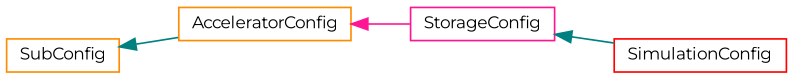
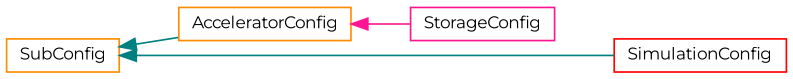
(593, 40) -> (375, 55)
